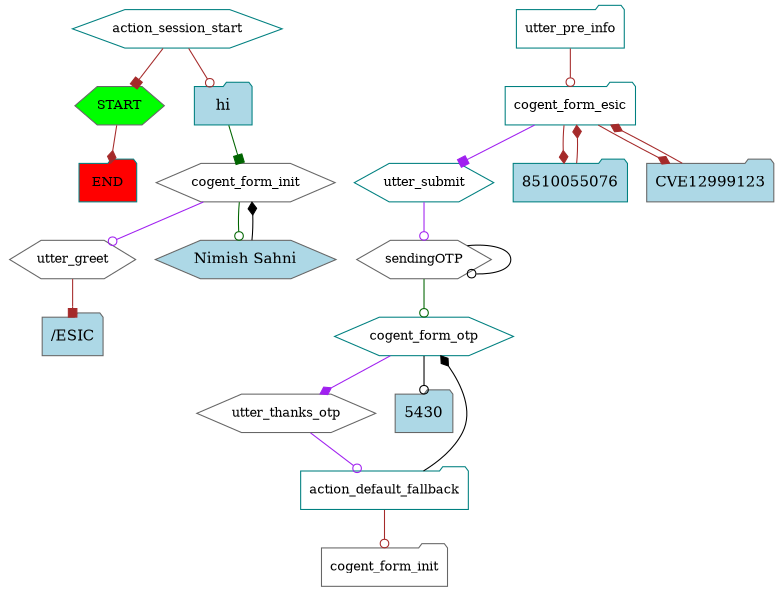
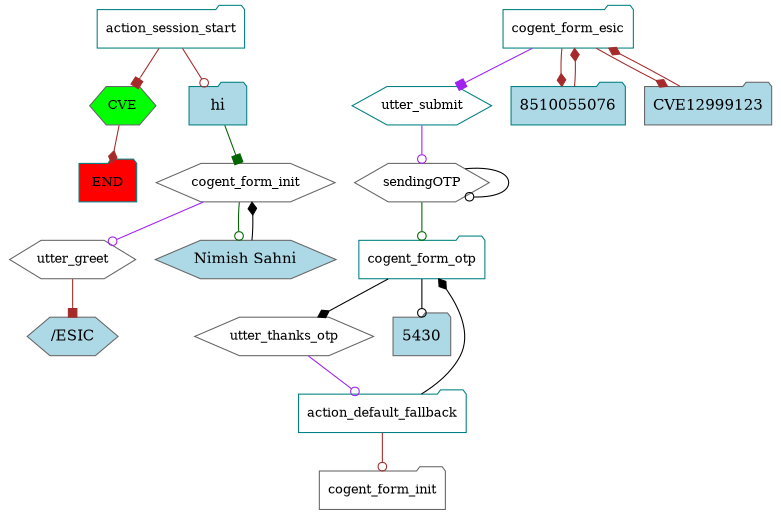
(177, 29) -> (171, 29)
(570, 29) -> none
(120, 106) -> (123, 106)
(73, 336) -> (73, 336)
(424, 336) -> (422, 260)
(361, 372) -> (359, 295)
